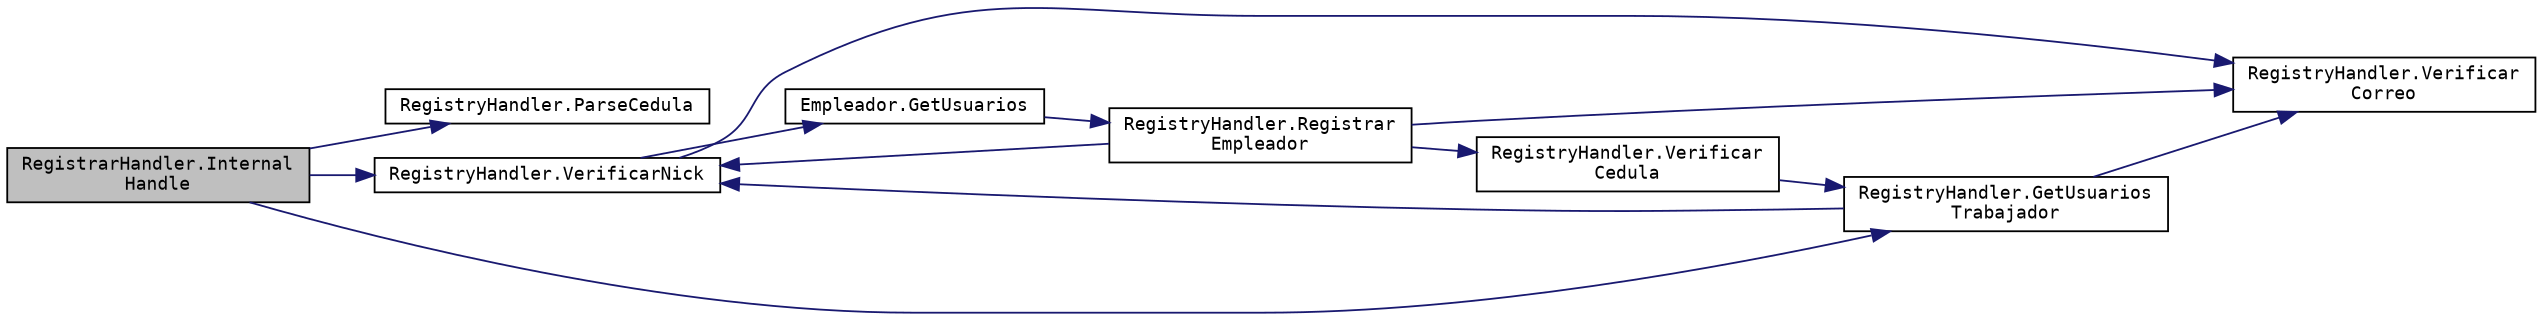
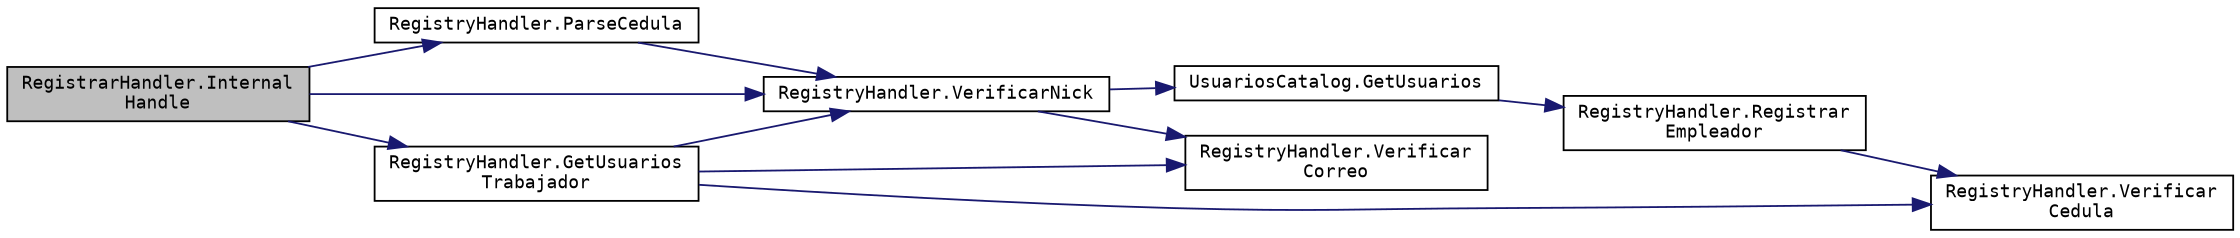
(1813, 105) -> none
(915, 106) -> (1336, 83)
(924, 154) -> (727, 58)
(1802, 183) -> (1306, 210)
